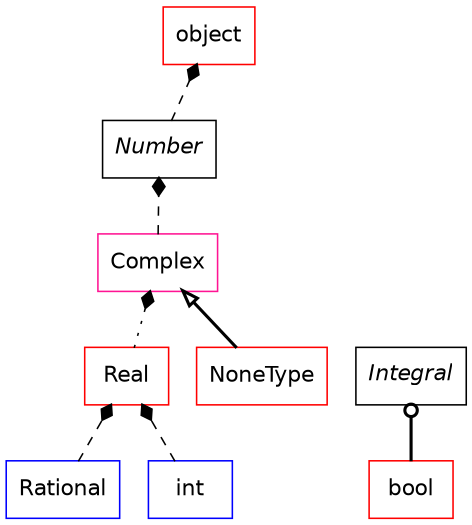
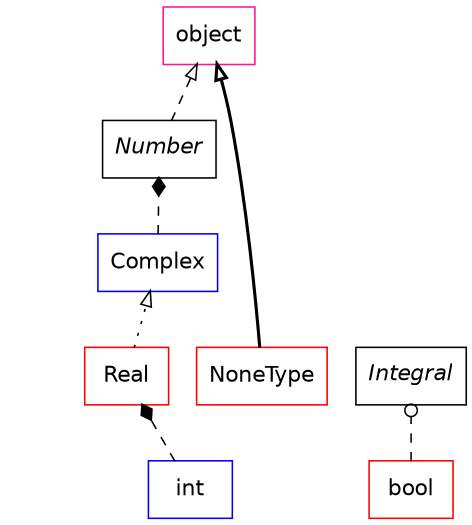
(209, 36) -> (209, 36)
(181, 99) -> (181, 99)
(158, 263) -> (158, 263)
(215, 325) -> (245, 213)
(140, 327) -> (140, 327)
(411, 439) -> (411, 439)
(63, 490) -> none
